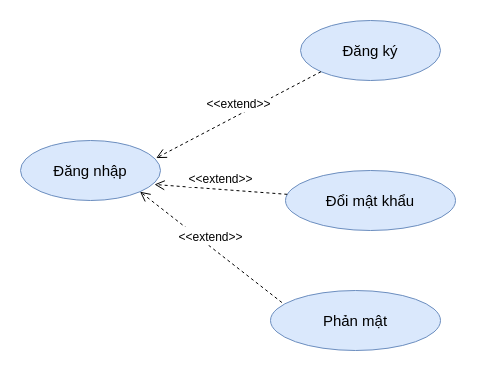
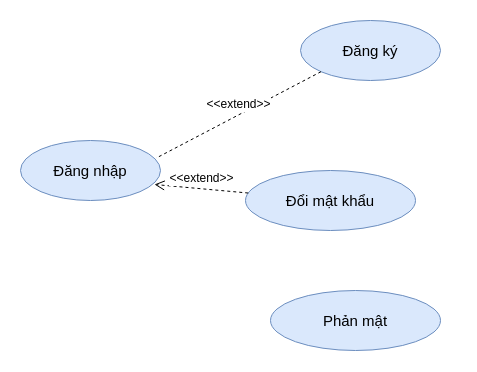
(161, 156) -> (160, 156)
(371, 201) -> (331, 201)
(237, 267) -> none
